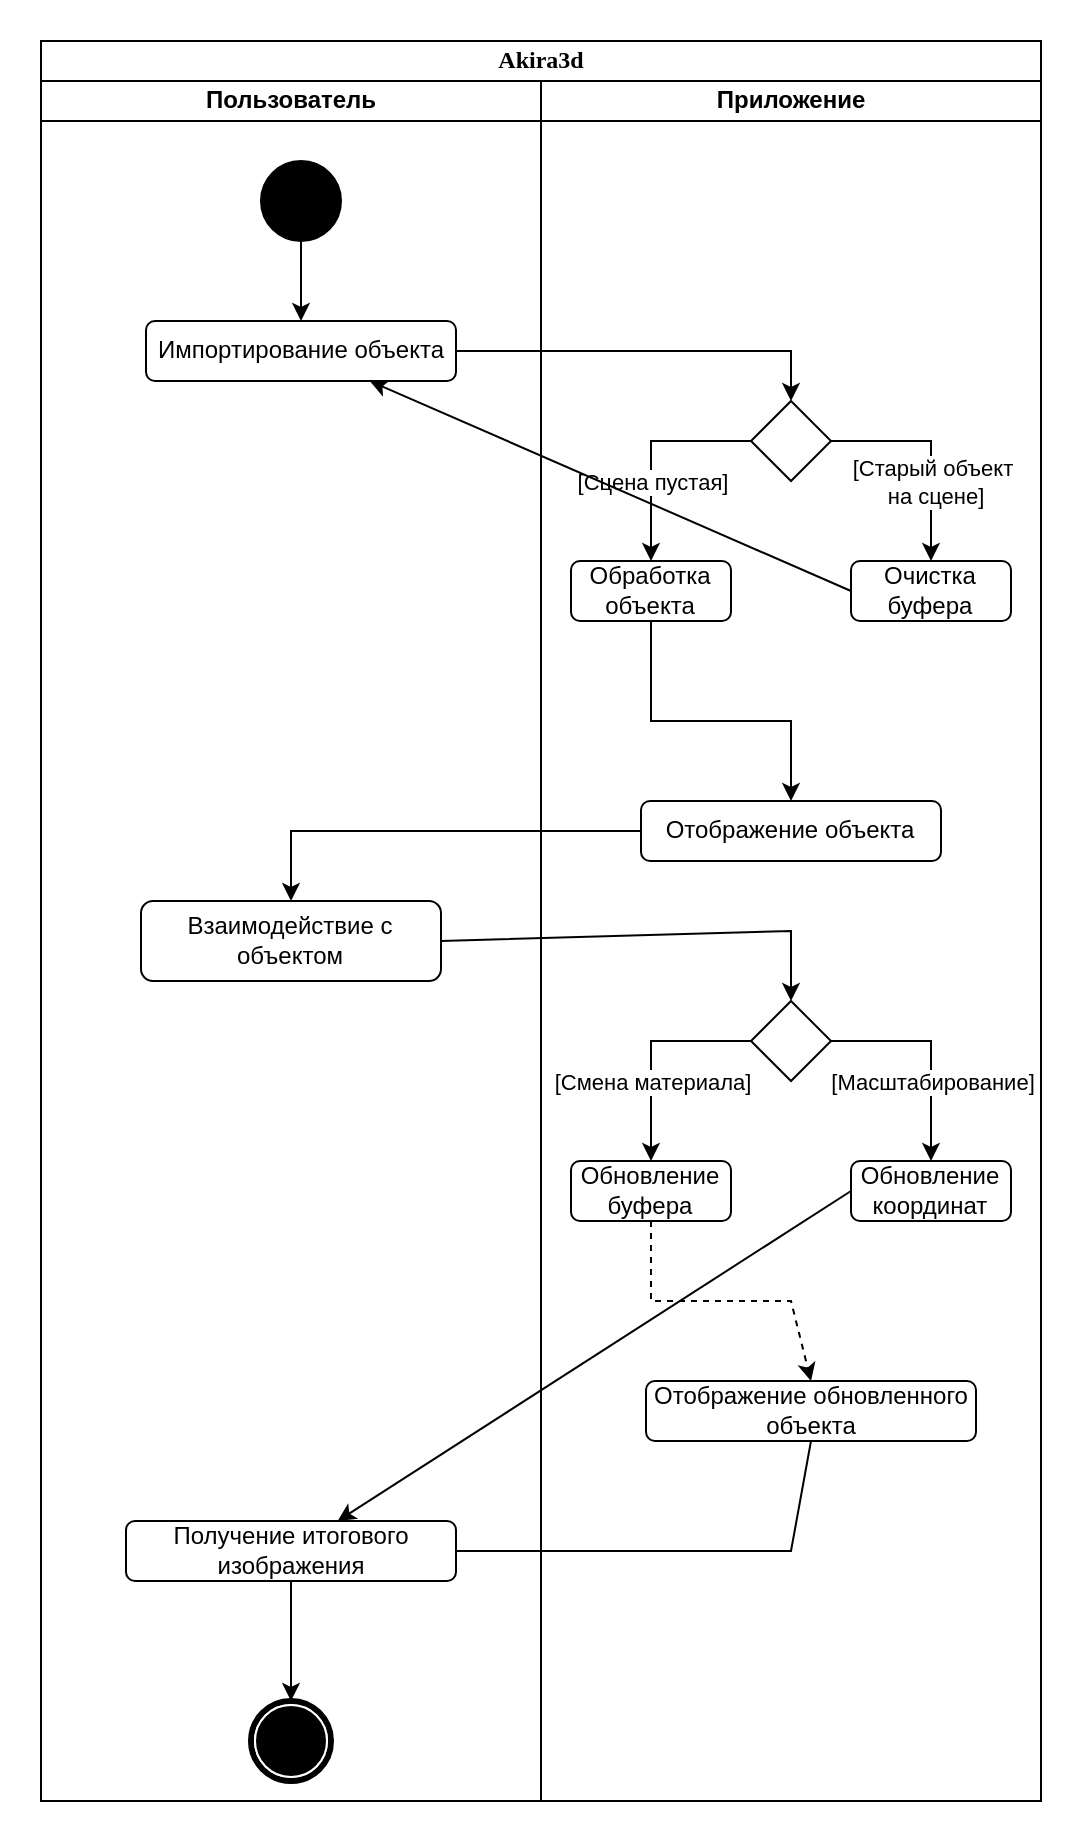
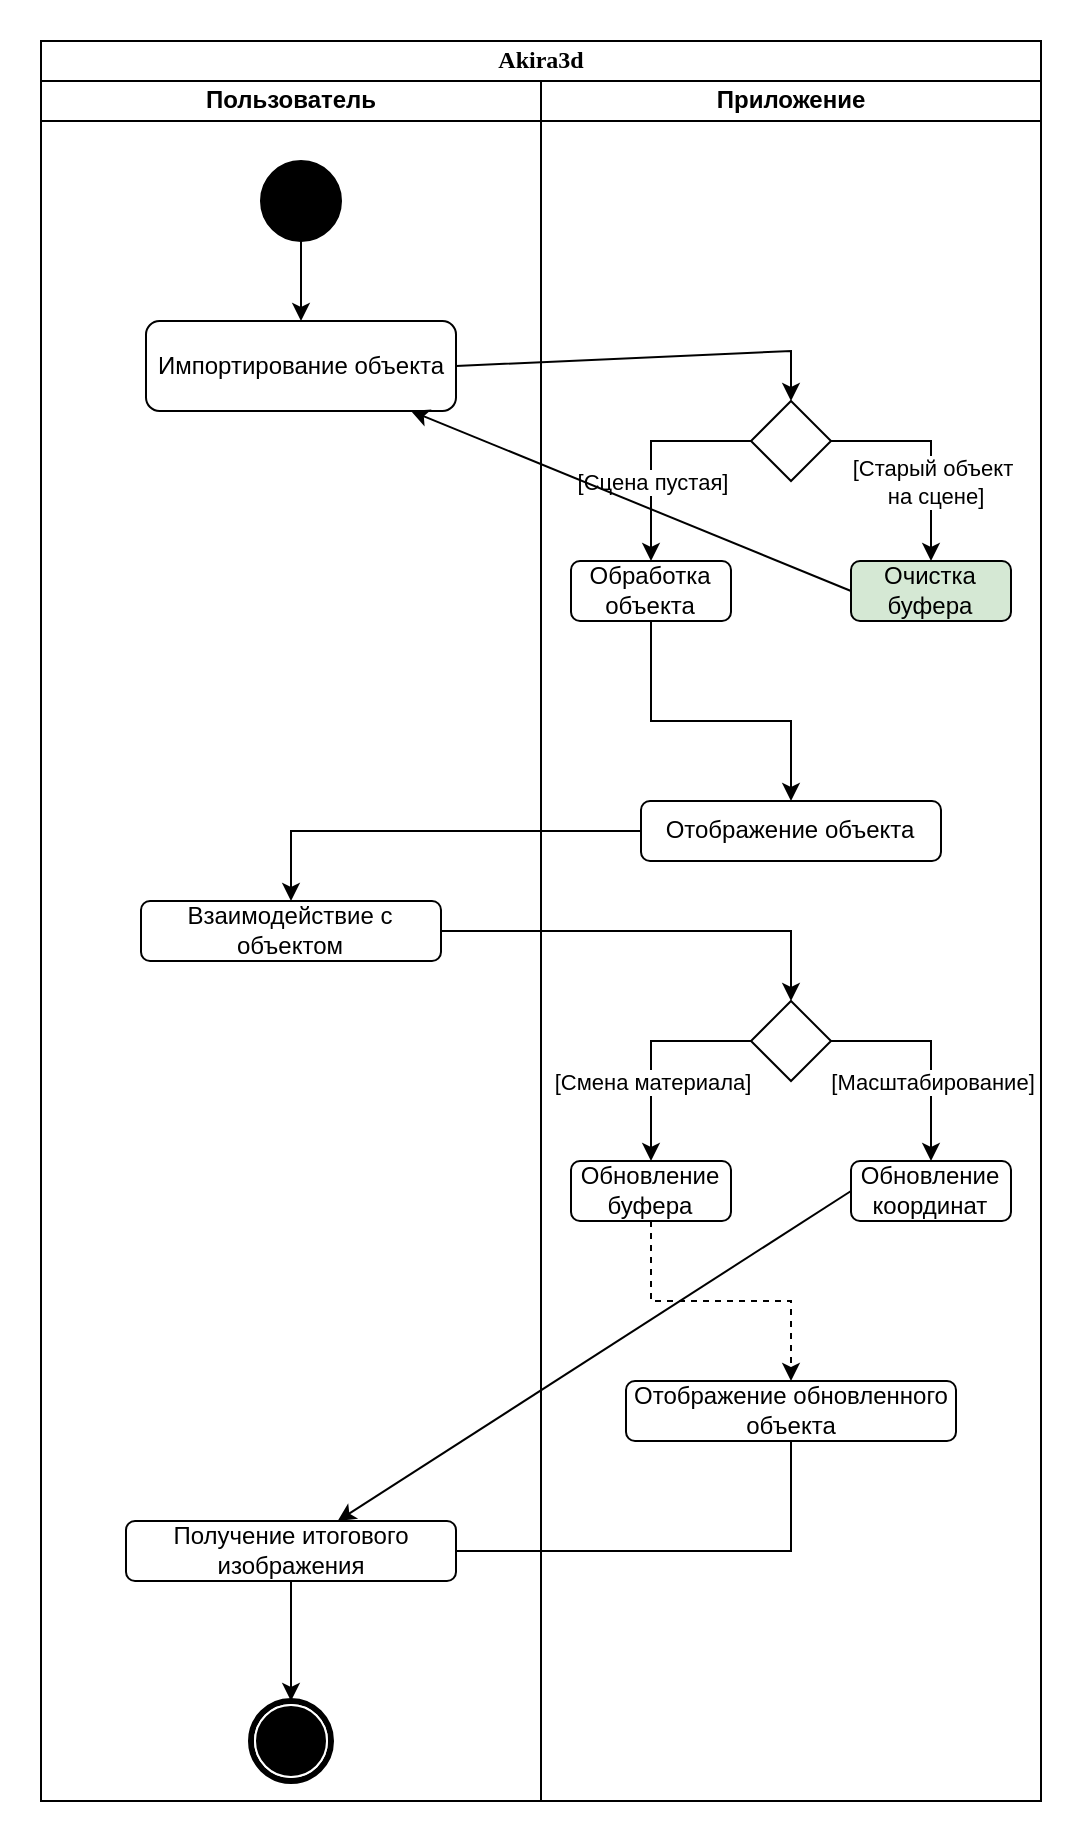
(301, 351) -> (301, 366)
(931, 591) -> (931, 591)
(291, 941) -> (291, 931)
(811, 1411) -> (791, 1411)
